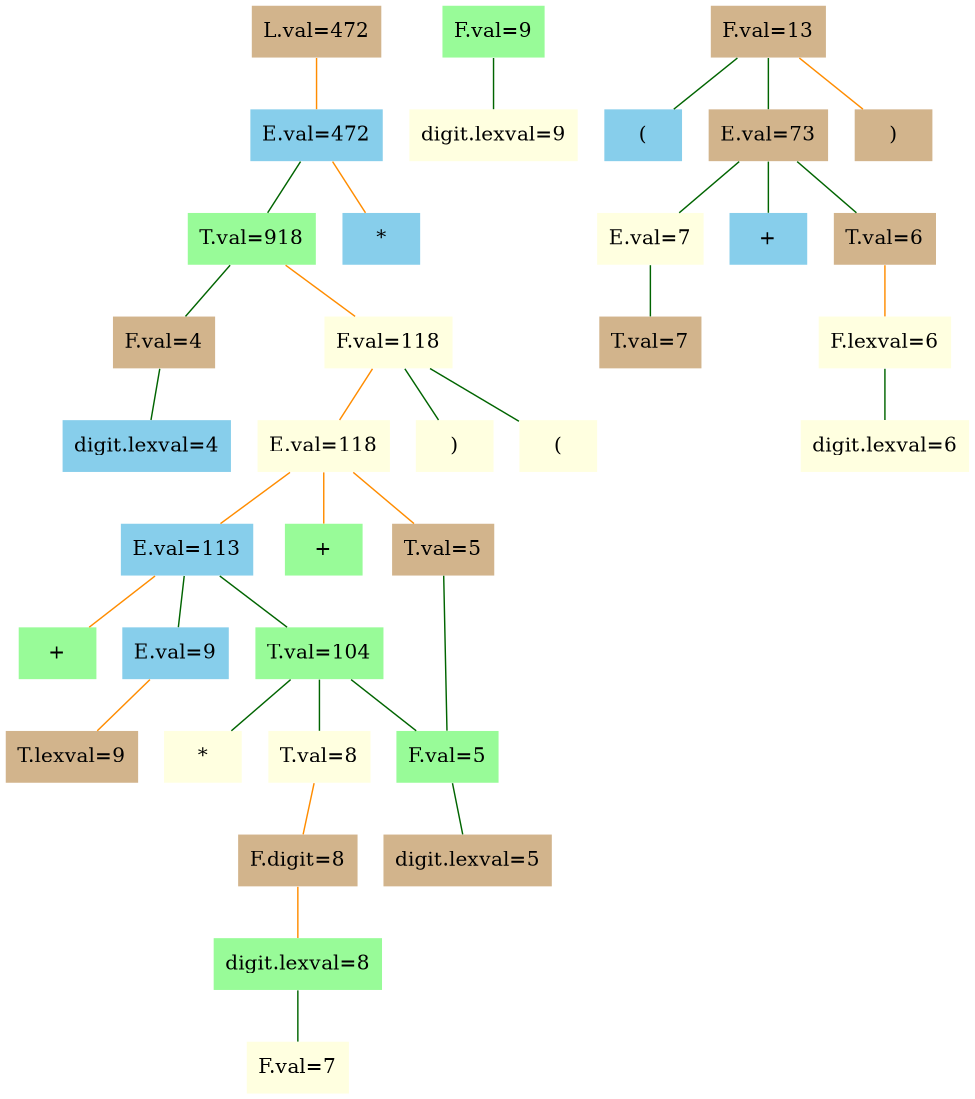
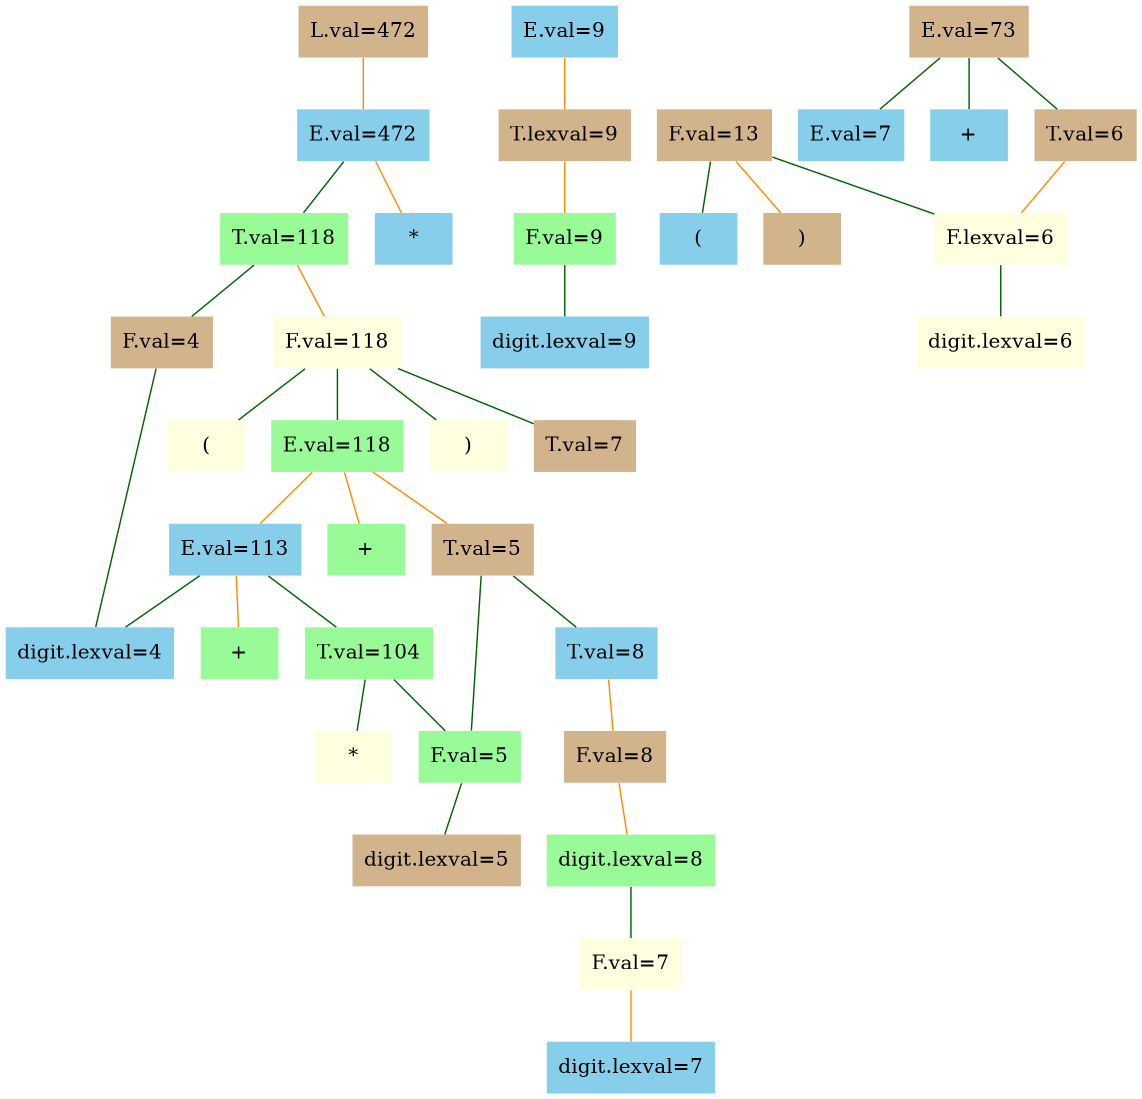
(768, 84) -> (853, 186)
(494, 135) -> (565, 342)
none -> (565, 187)
(252, 239) -> (284, 239)
(650, 239) -> (851, 135)
(650, 291) -> (466, 396)
(356, 394) -> (337, 394)
(324, 446) -> (337, 446)
(181, 602) -> (163, 601)
(319, 705) -> (545, 602)
(319, 757) -> (606, 653)
(298, 860) -> (615, 757)
none -> (631, 1068)
